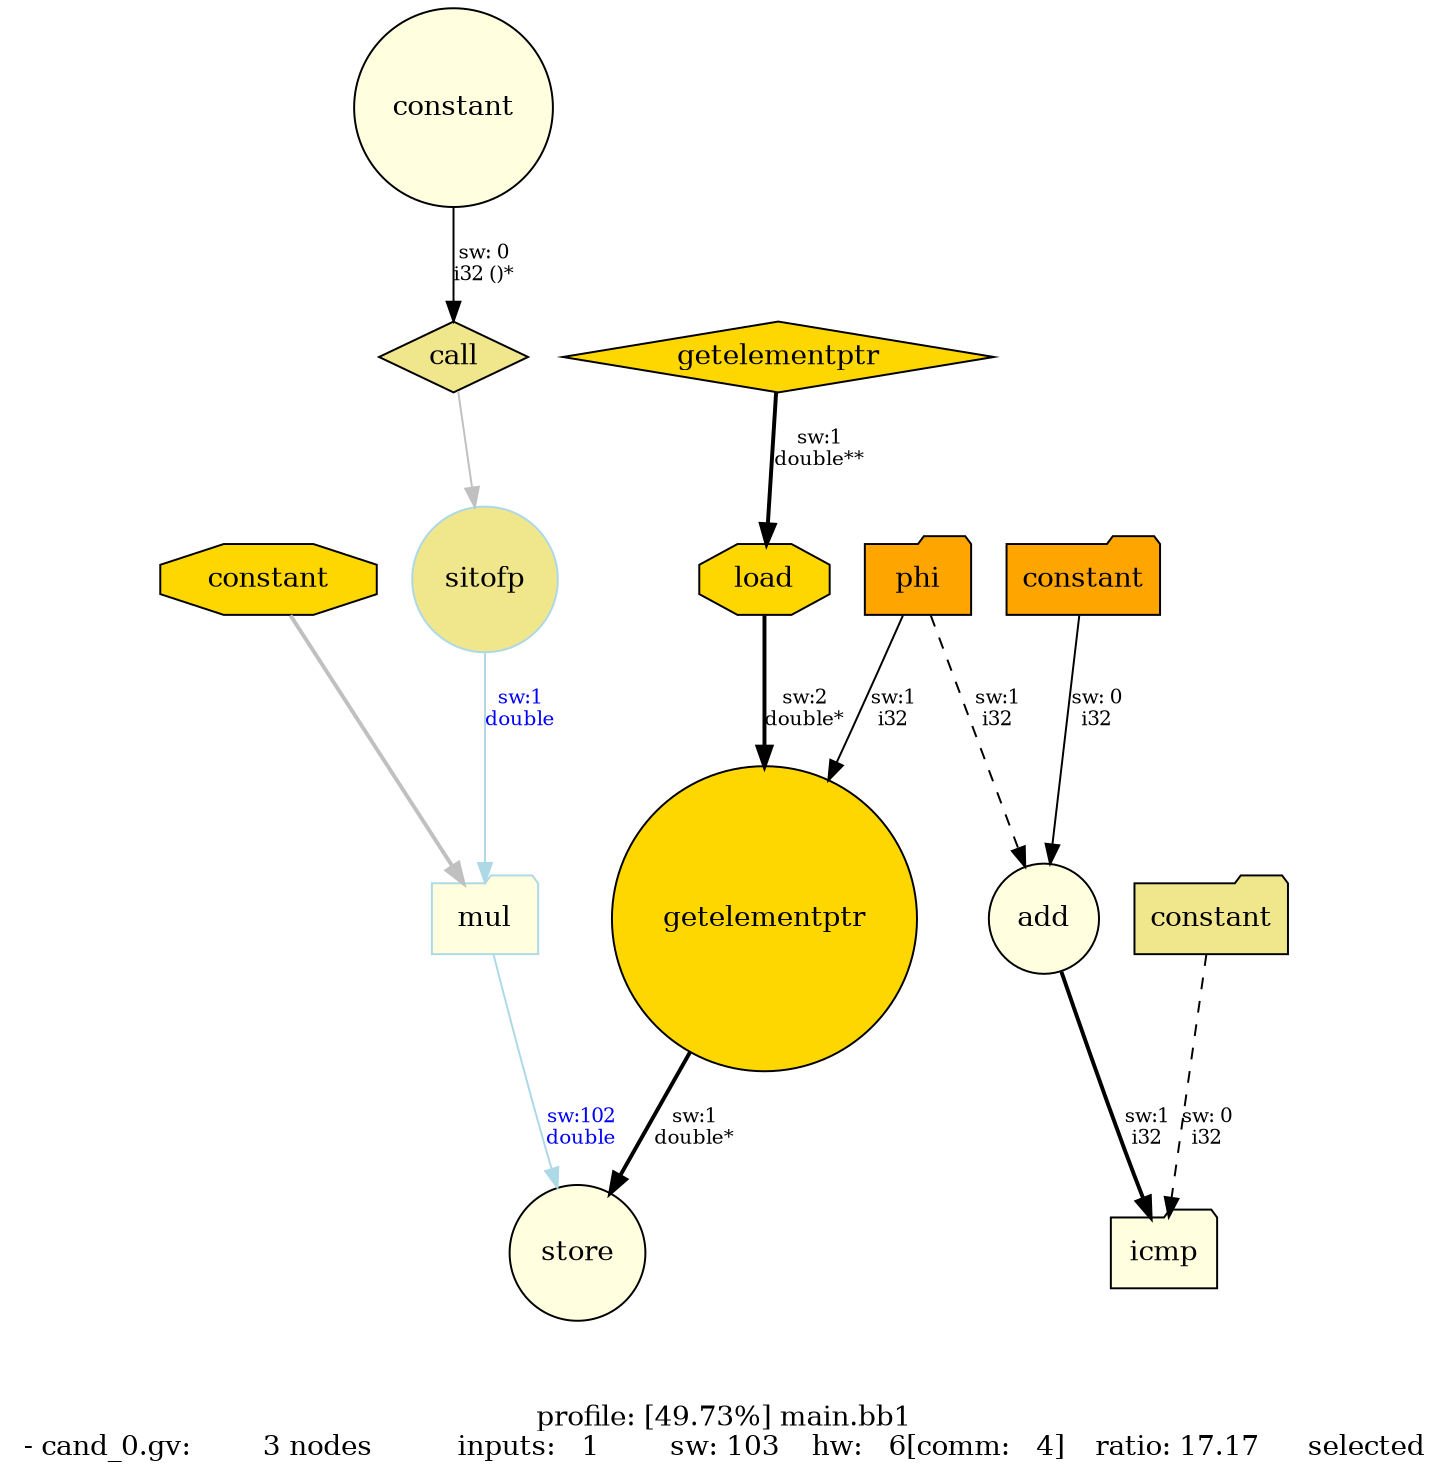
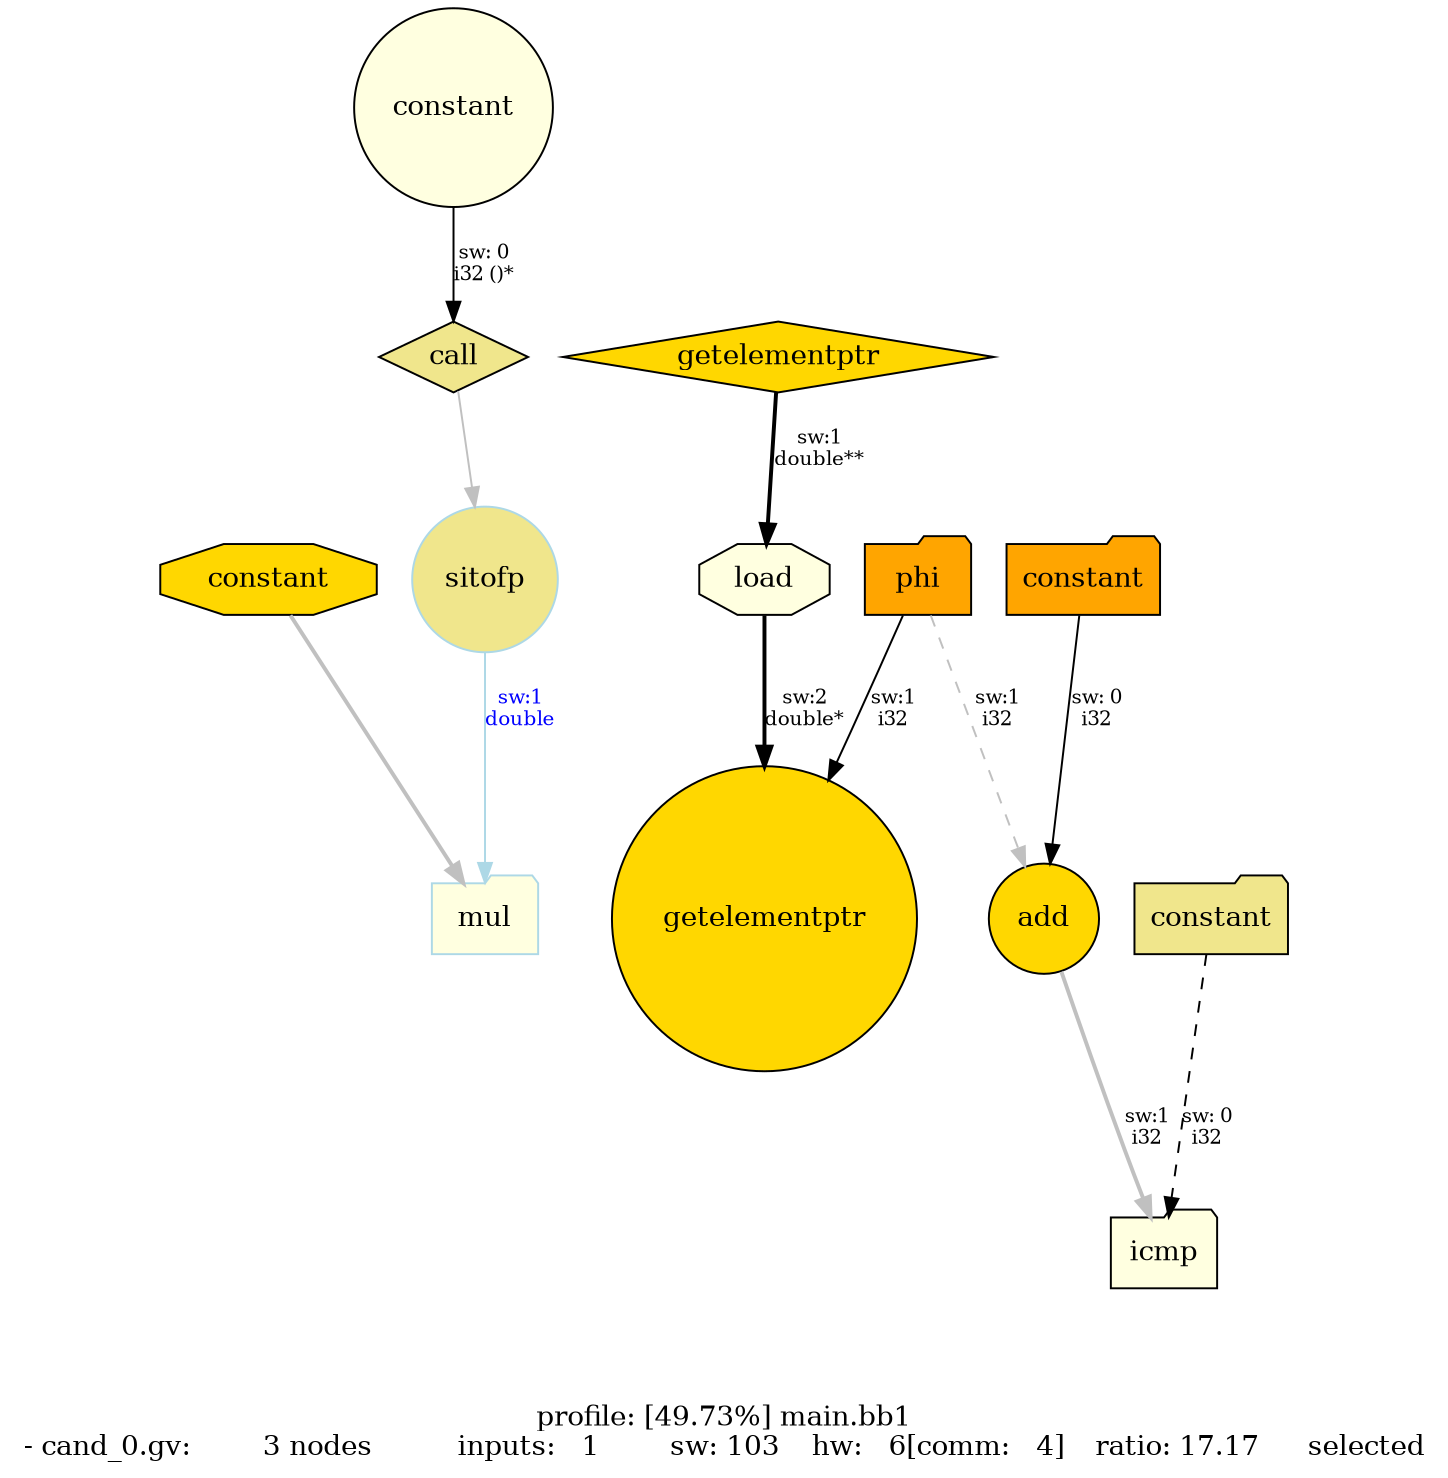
(764, 579) -> (764, 579)
(974, 732) -> (974, 732)
(1044, 919) -> (1044, 919)
(1101, 1086) -> (1101, 1086)
(578, 1253) -> none
